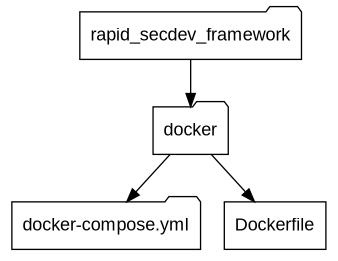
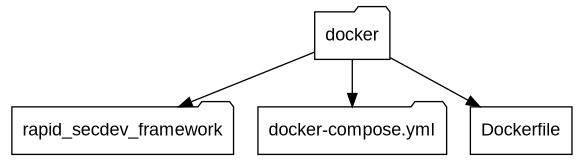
(191, 77) -> (253, 77)
